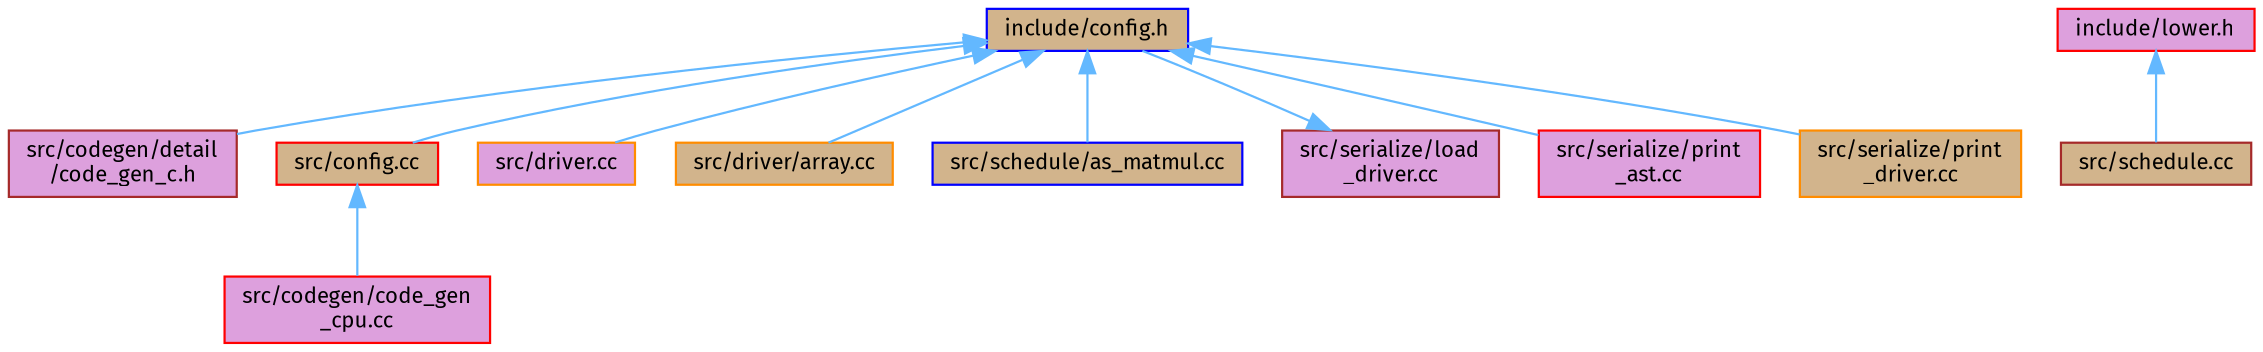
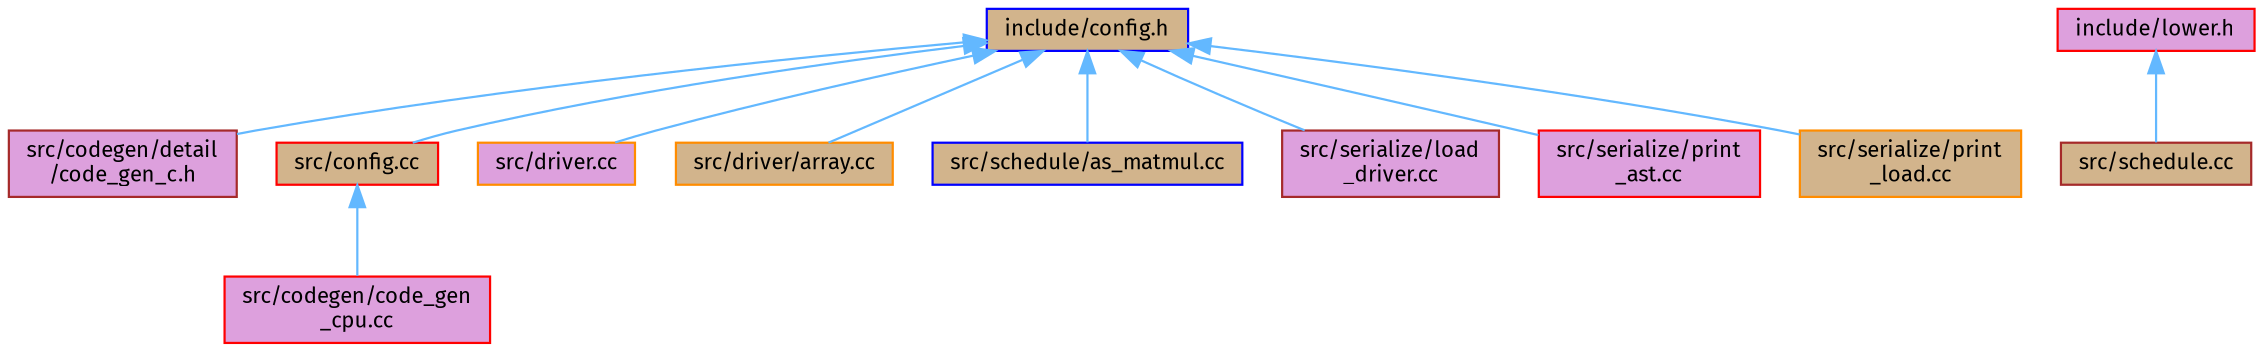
(1227, 85) -> (1223, 96)
(1910, 164) -> (1910, 164)
